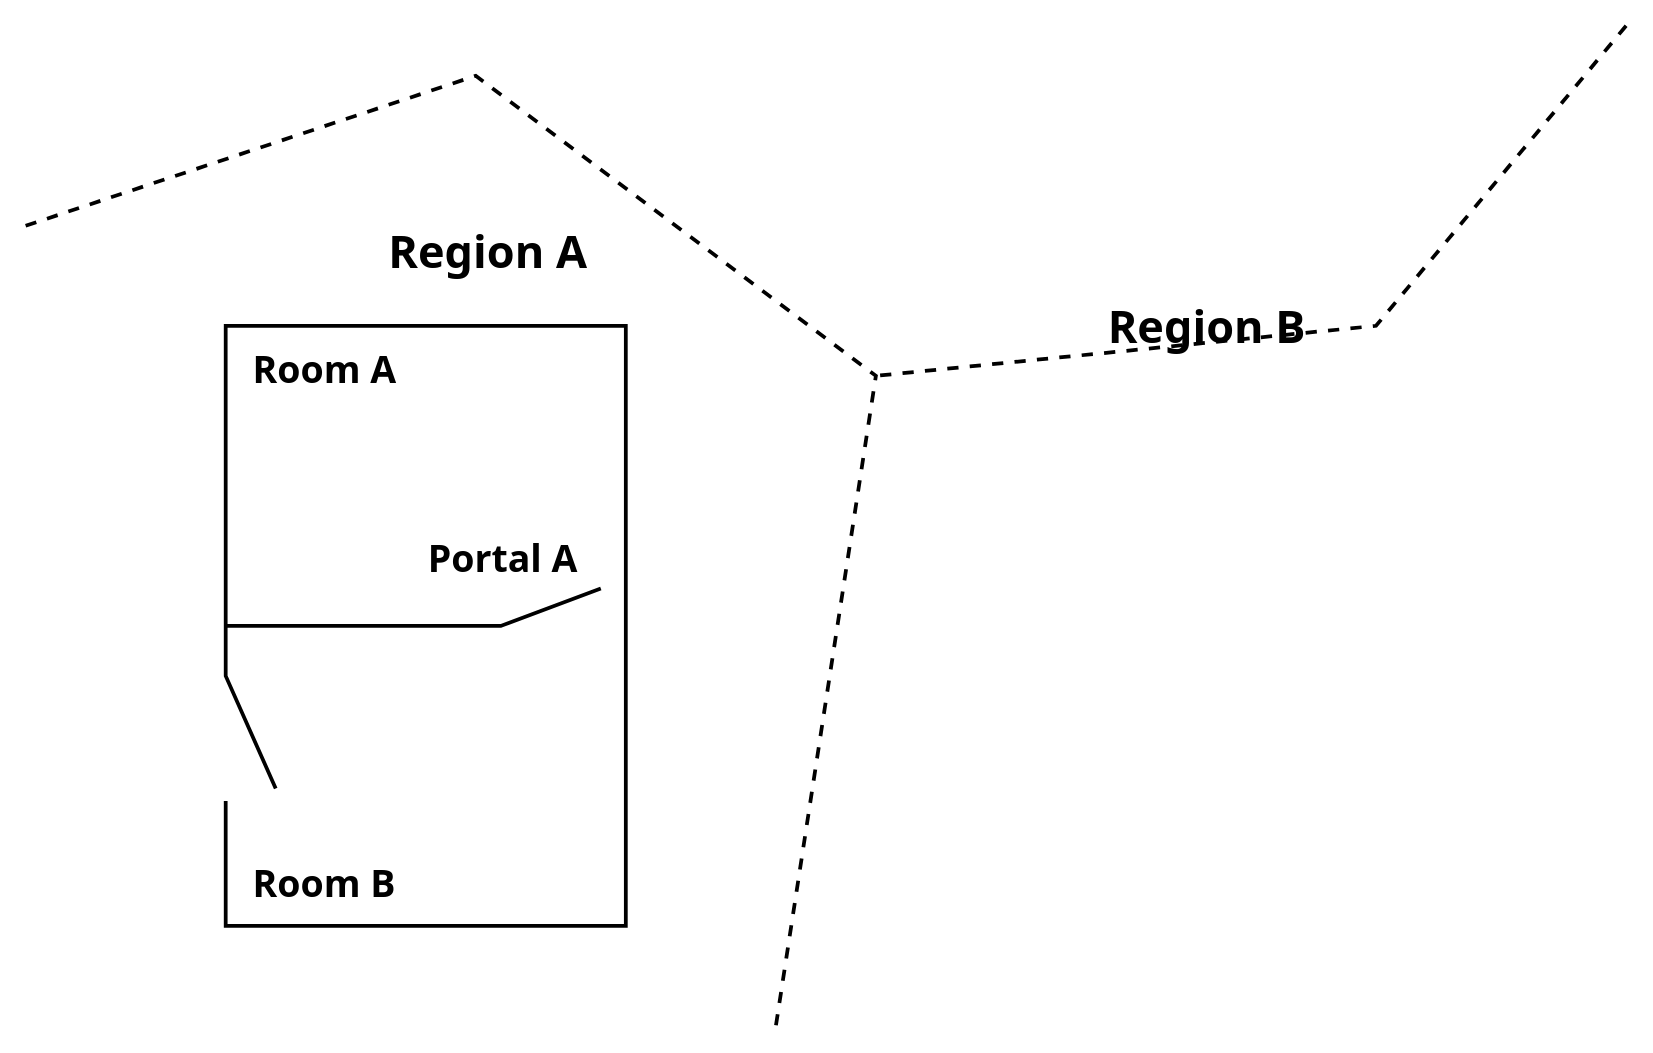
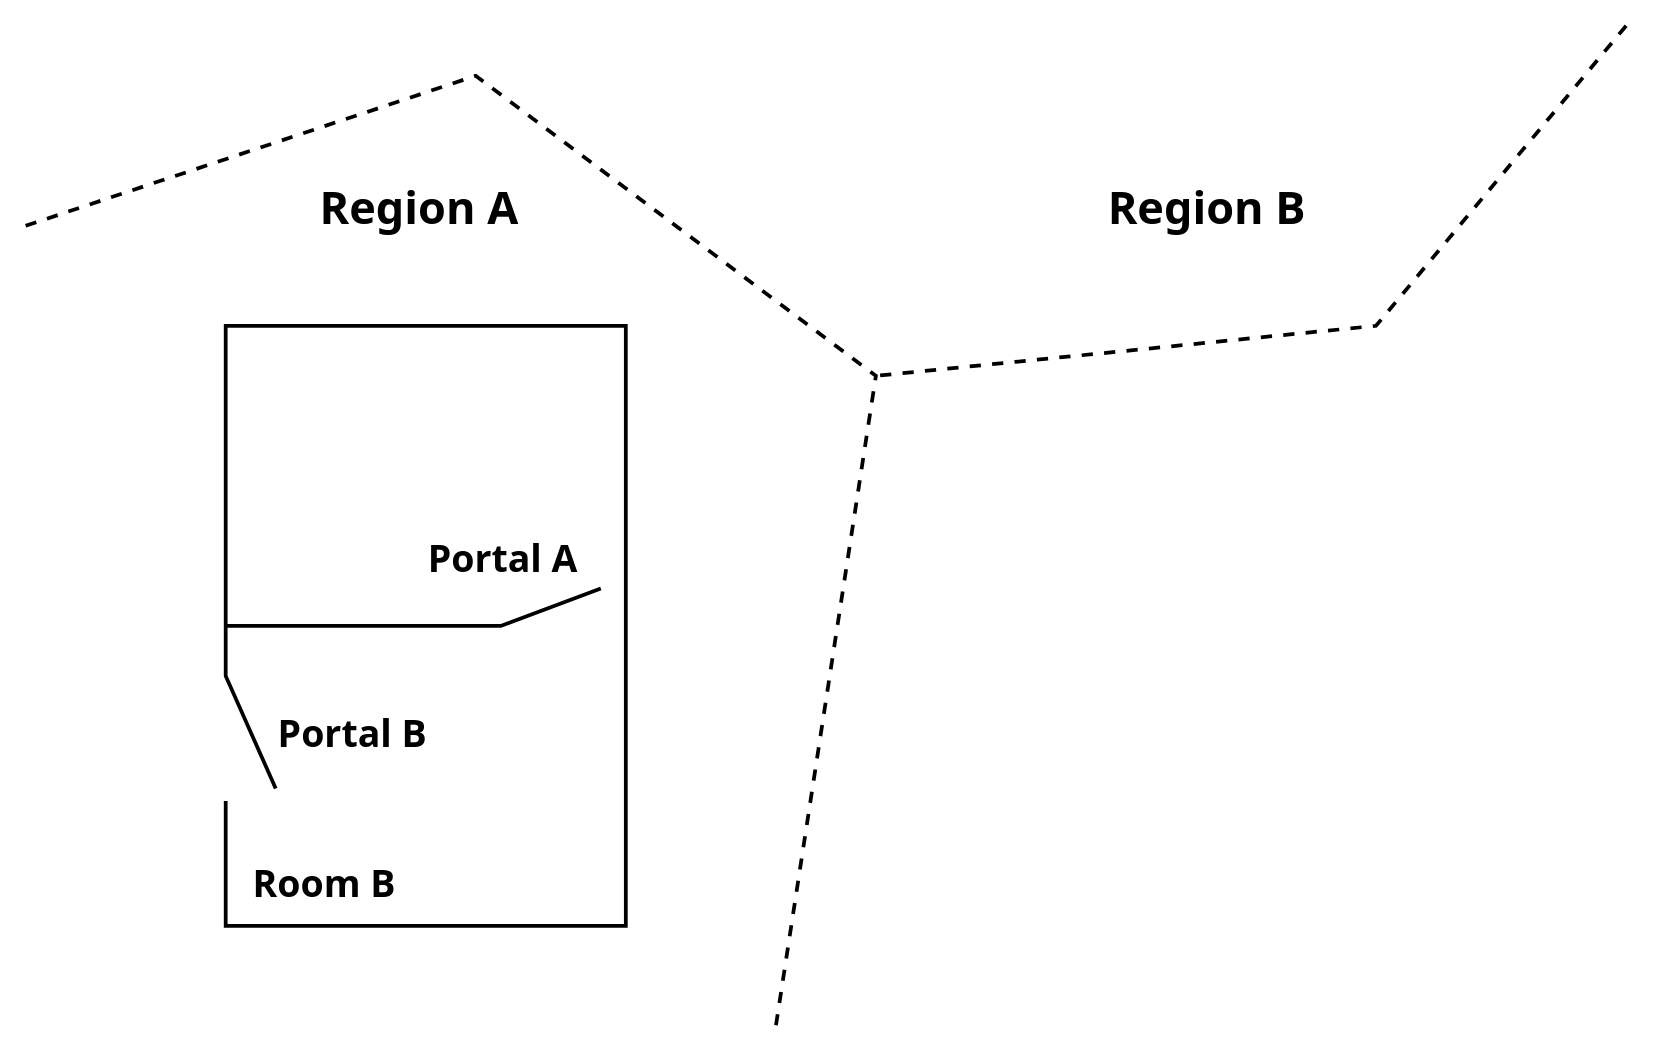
(488, 251) -> (419, 207)
(1207, 326) -> (1207, 207)
(351, 368) -> none
none -> (376, 732)
